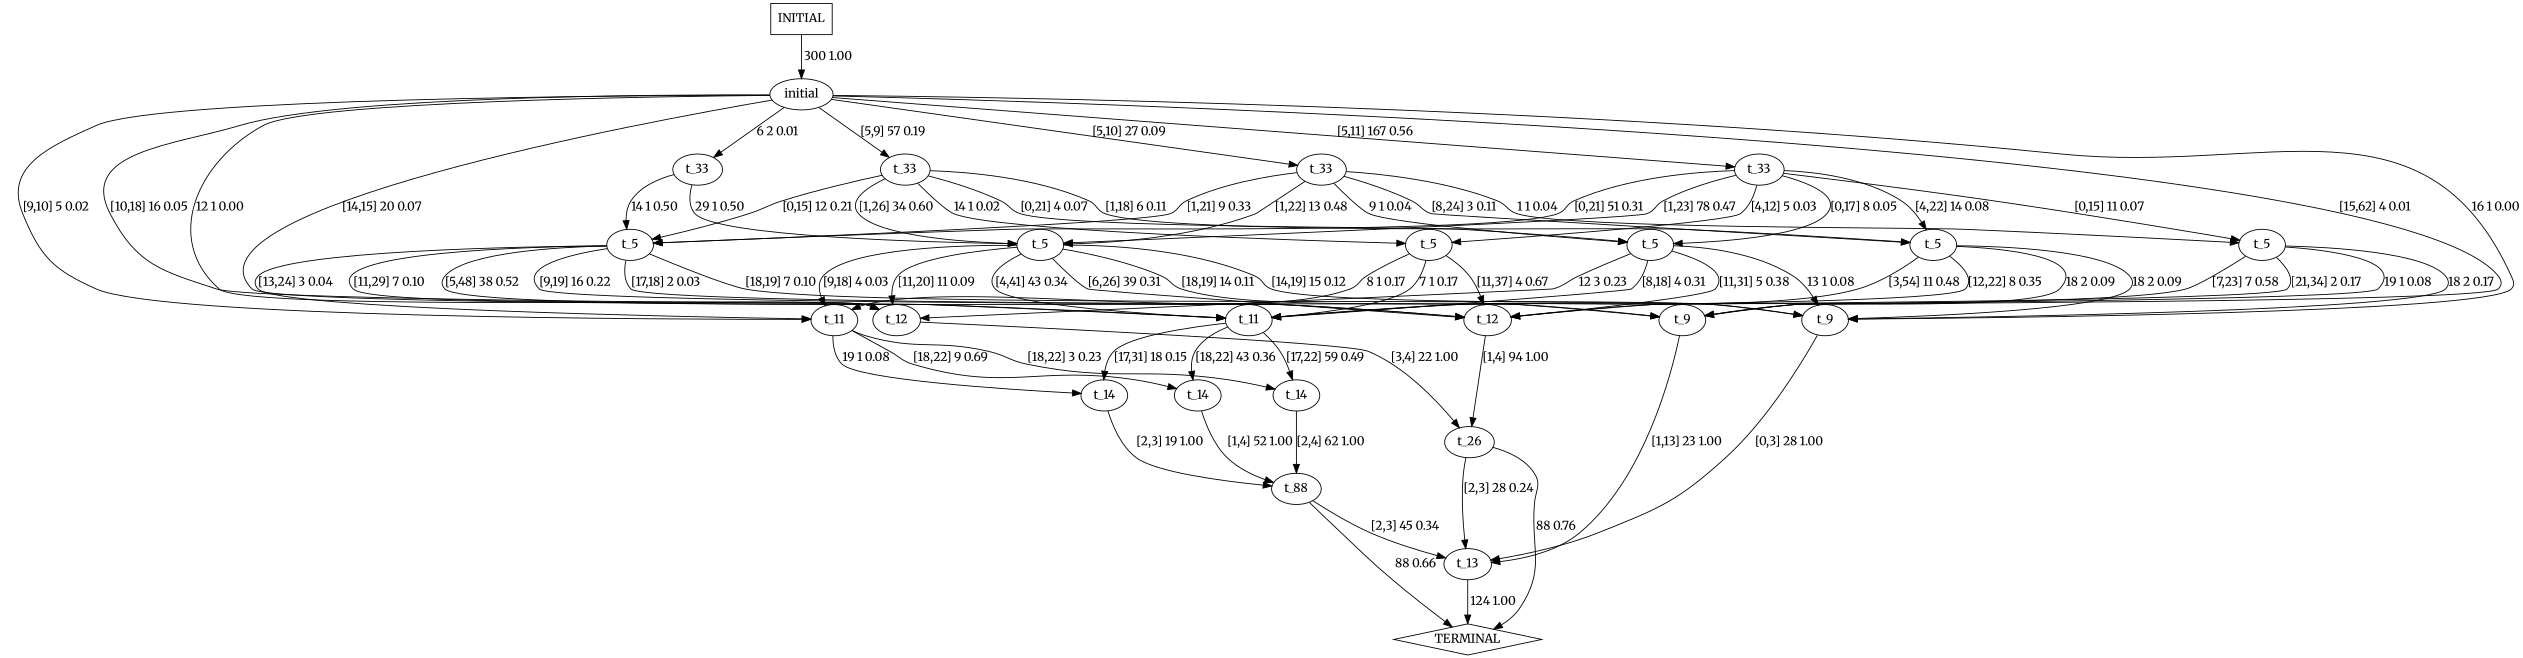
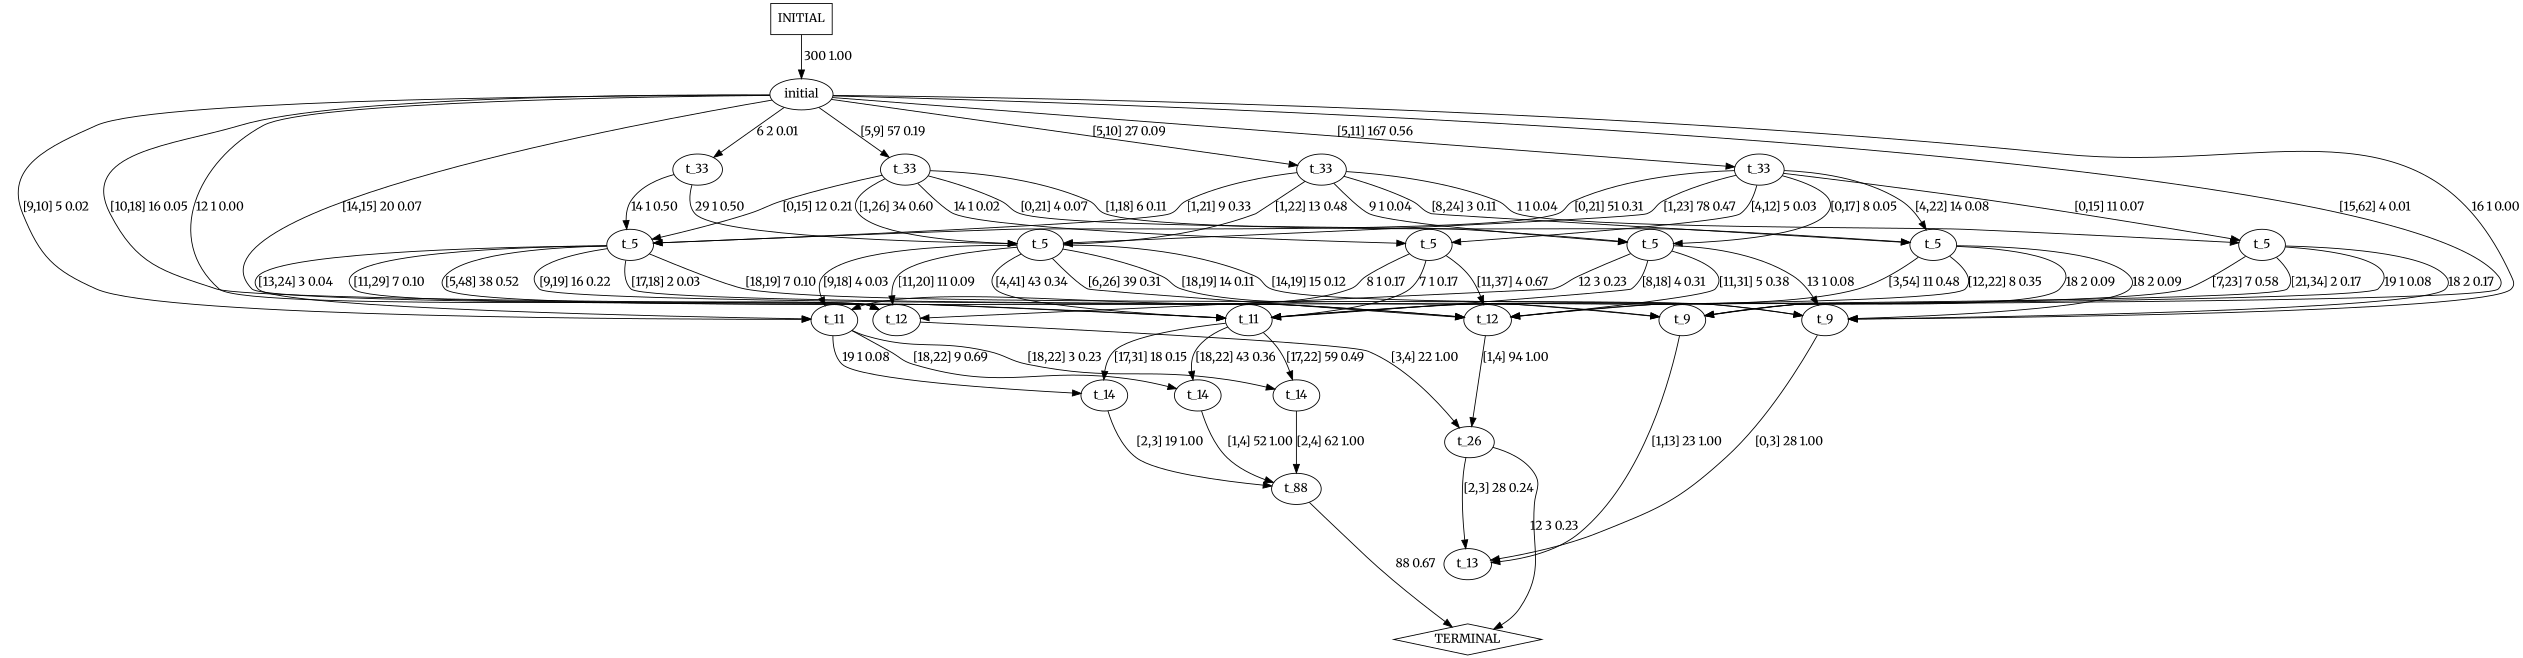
(1555, 527) -> (1555, 527)
(1372, 534) -> none
(1414, 564) -> (1414, 564)
(1468, 597) -> none
